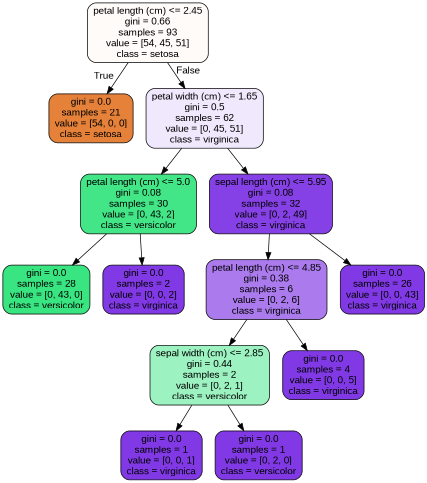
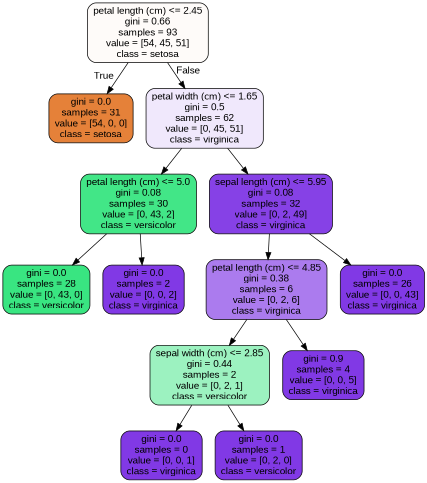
(91, 118) -> (91, 118)
(323, 375) -> (323, 375)
(162, 455) -> (162, 455)
